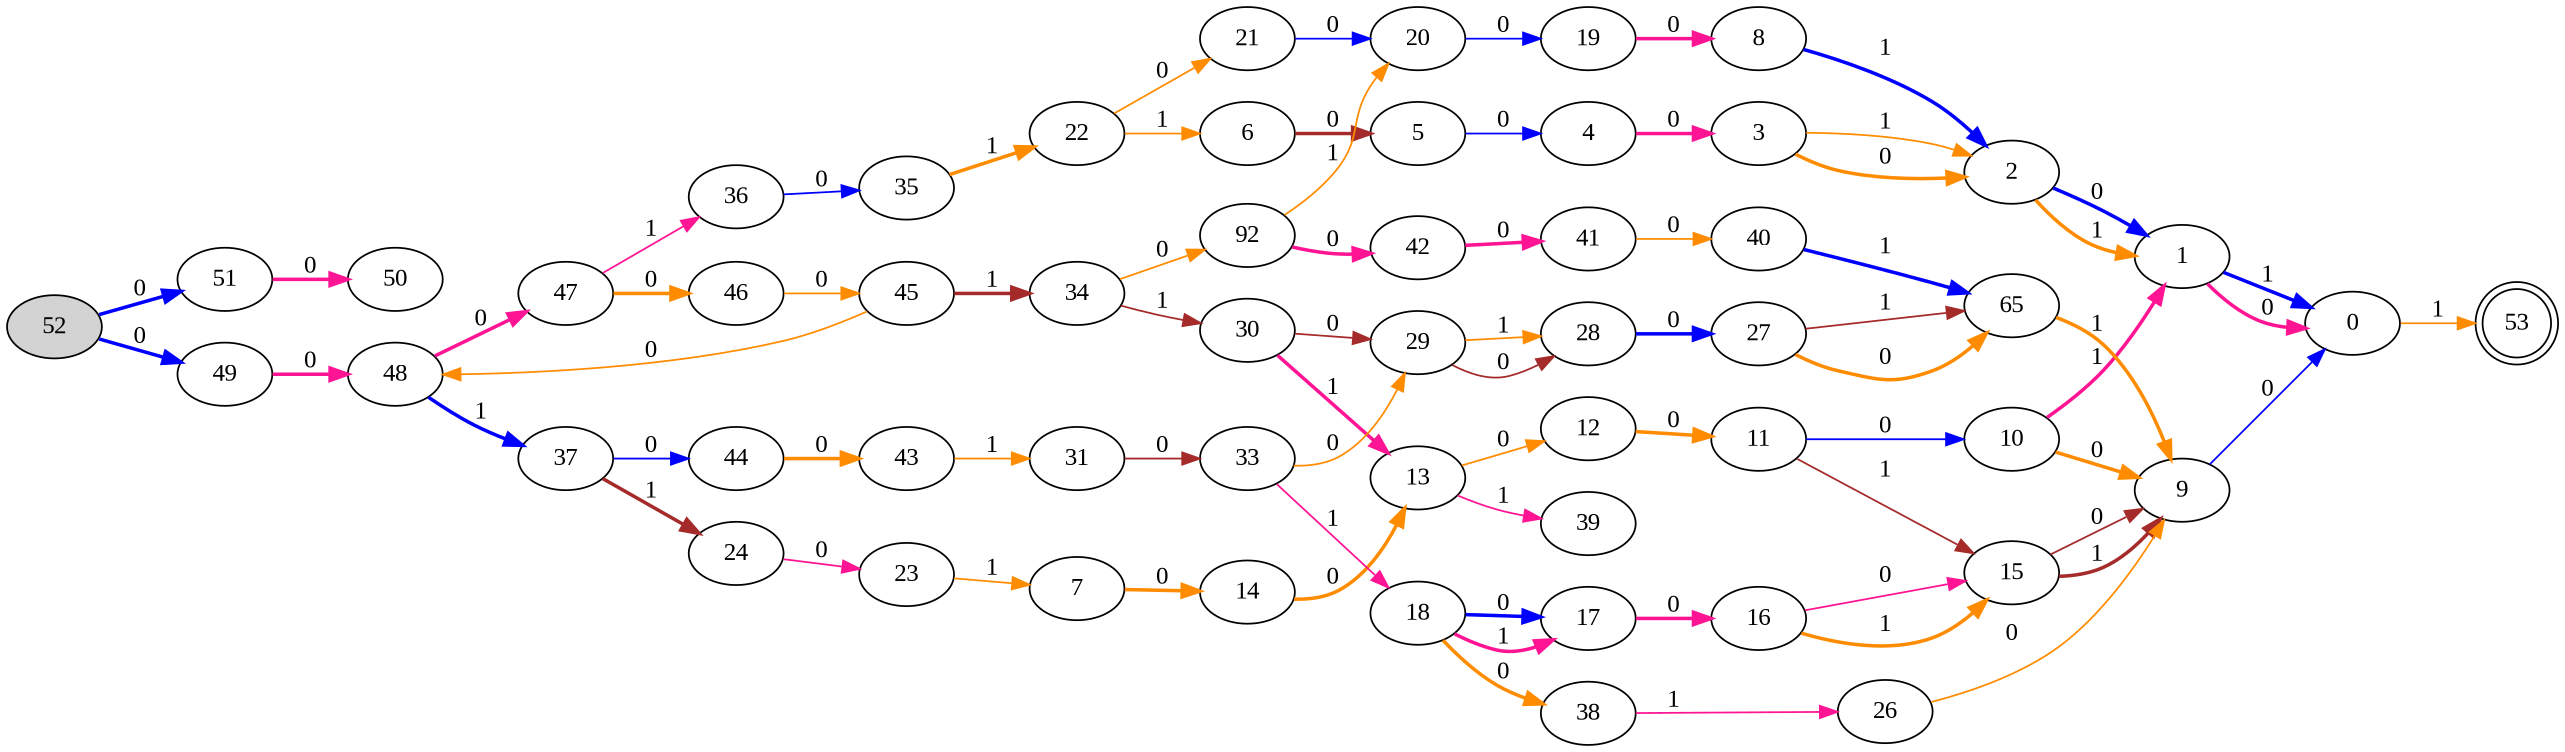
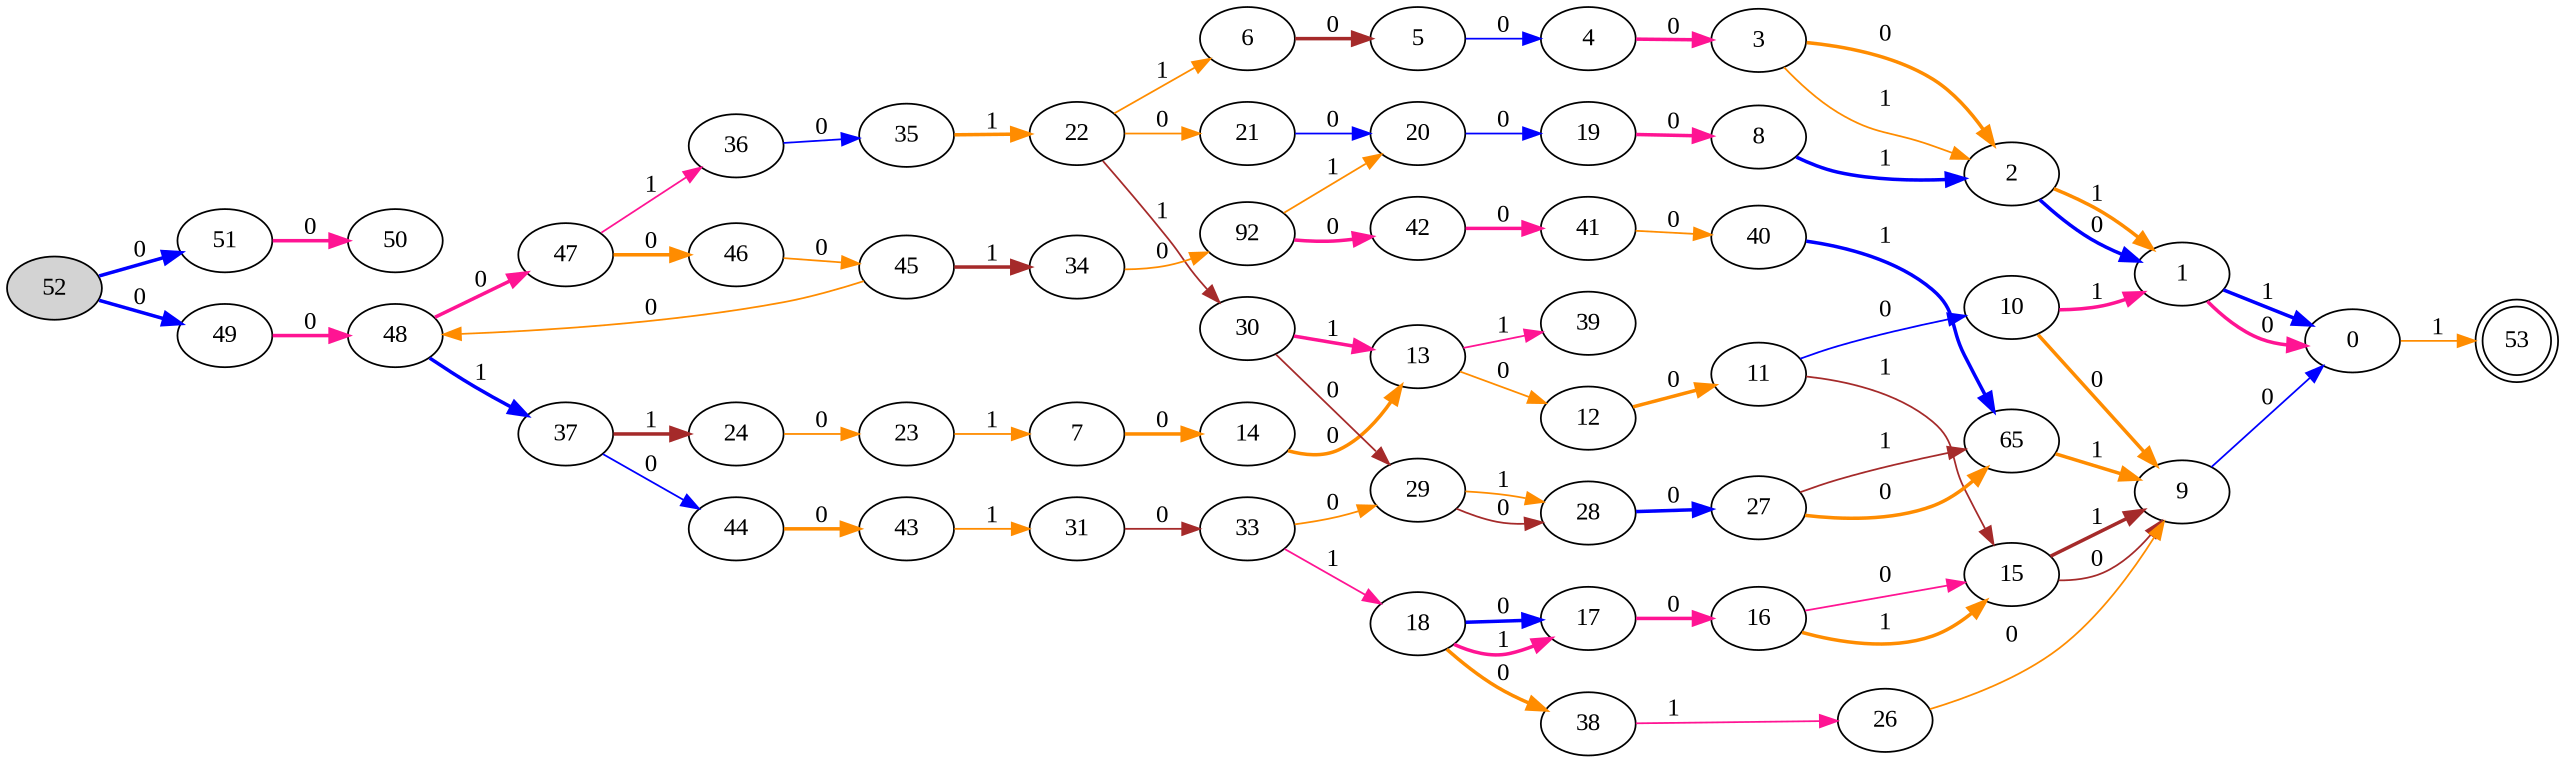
(1152, 314) -> (1156, 224)
(813, 563) -> (813, 434)
